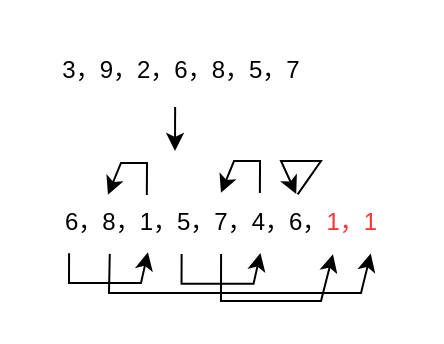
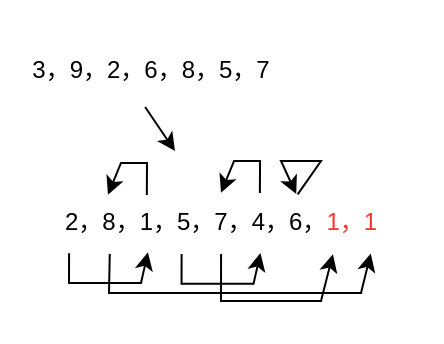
(181, 71) -> (151, 71)
(222, 223) -> (222, 223)
